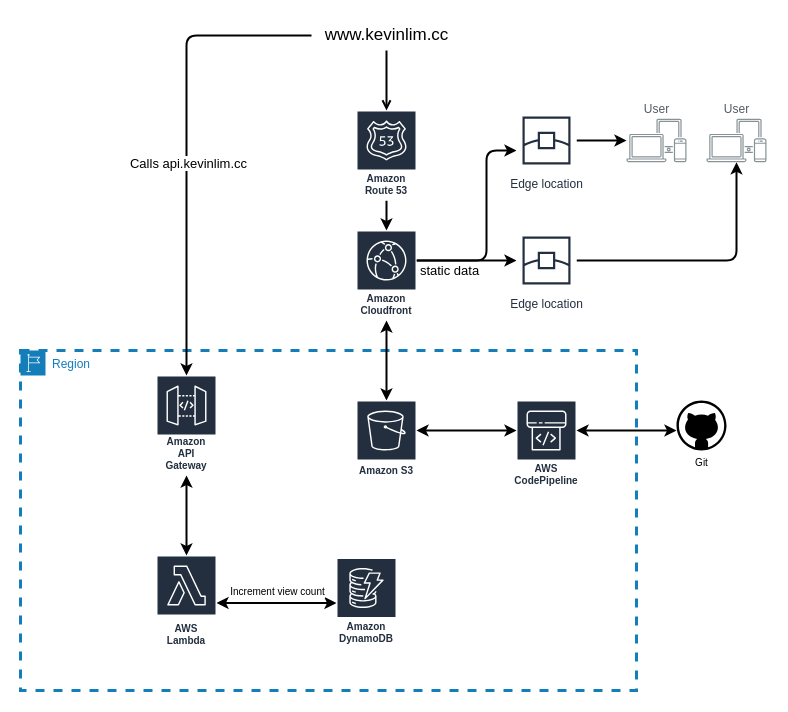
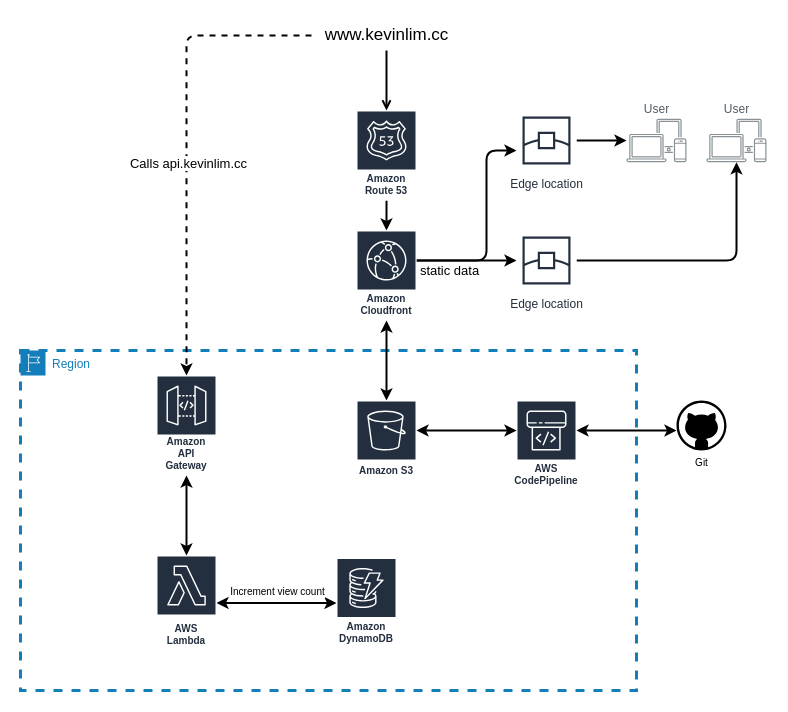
(190, 37) -> (190, 37)
